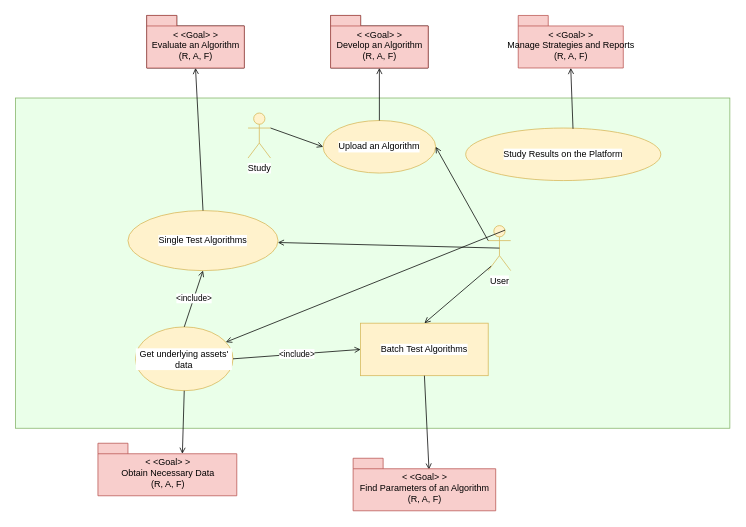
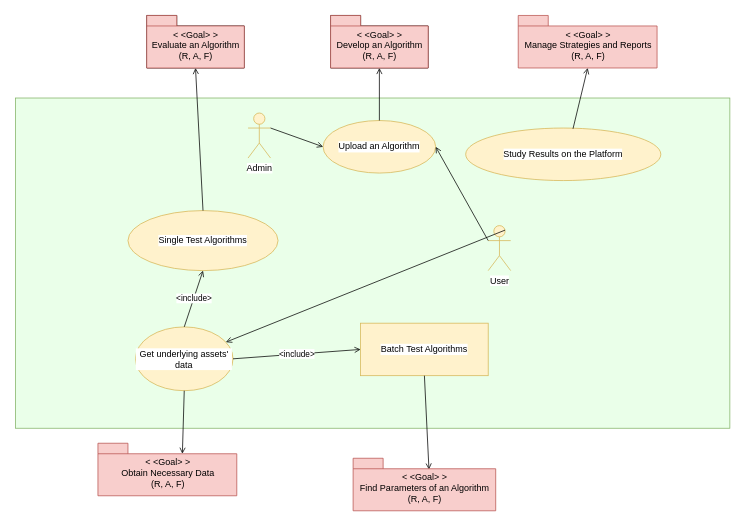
(570, 42) -> (587, 42)
(260, 169) -> (260, 169)
(389, 245) -> none
(456, 296) -> none
